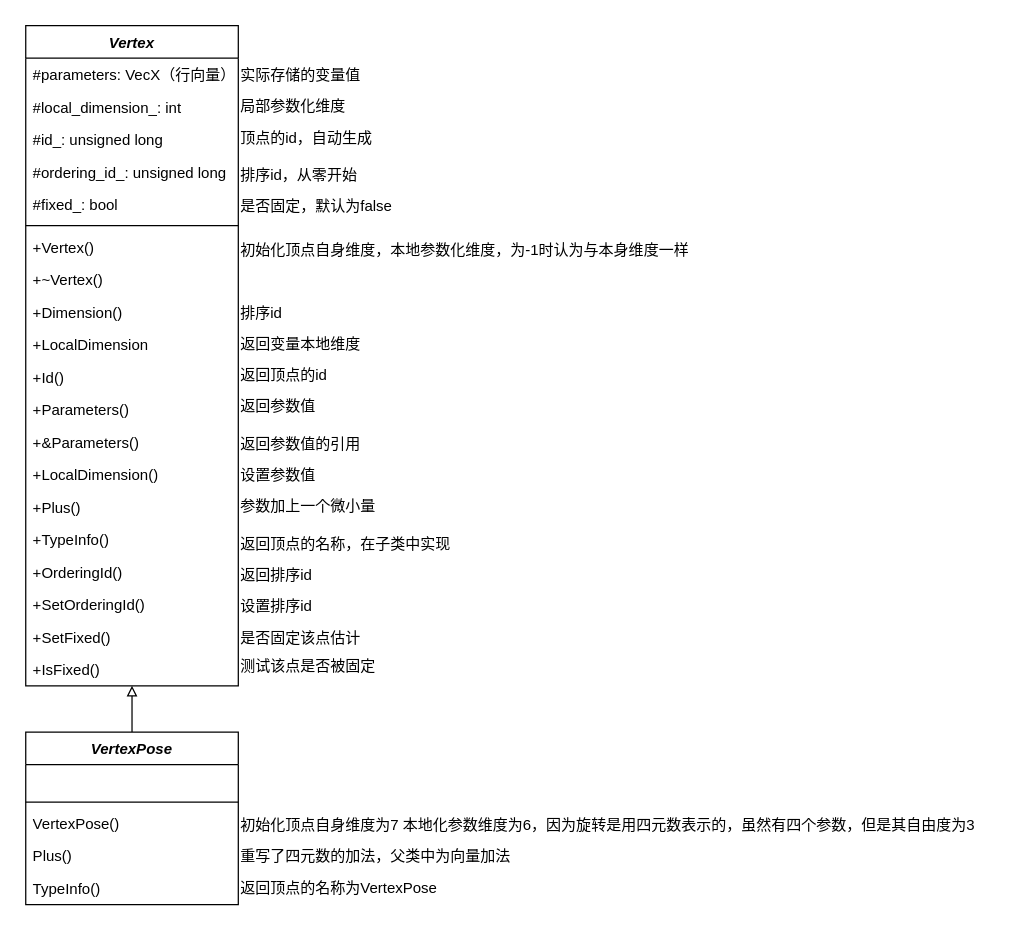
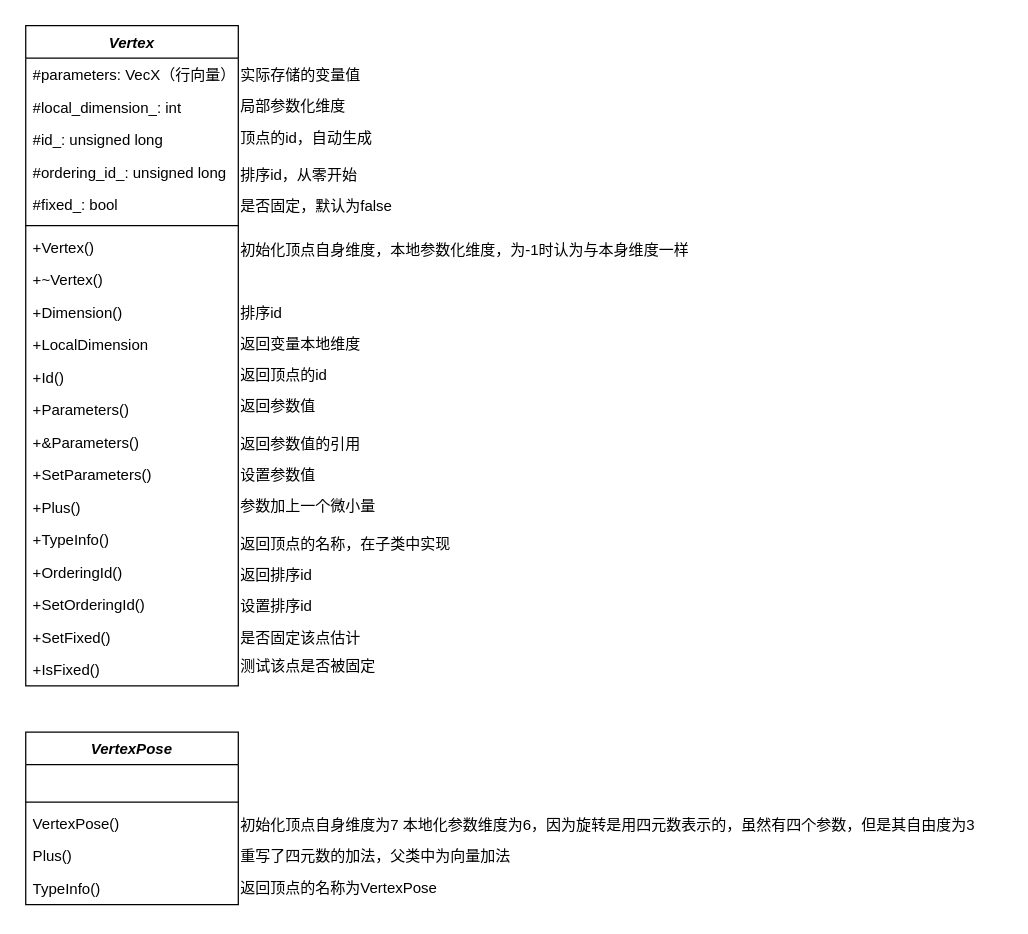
(99, 476) -> (100, 476)
(132, 714) -> none
